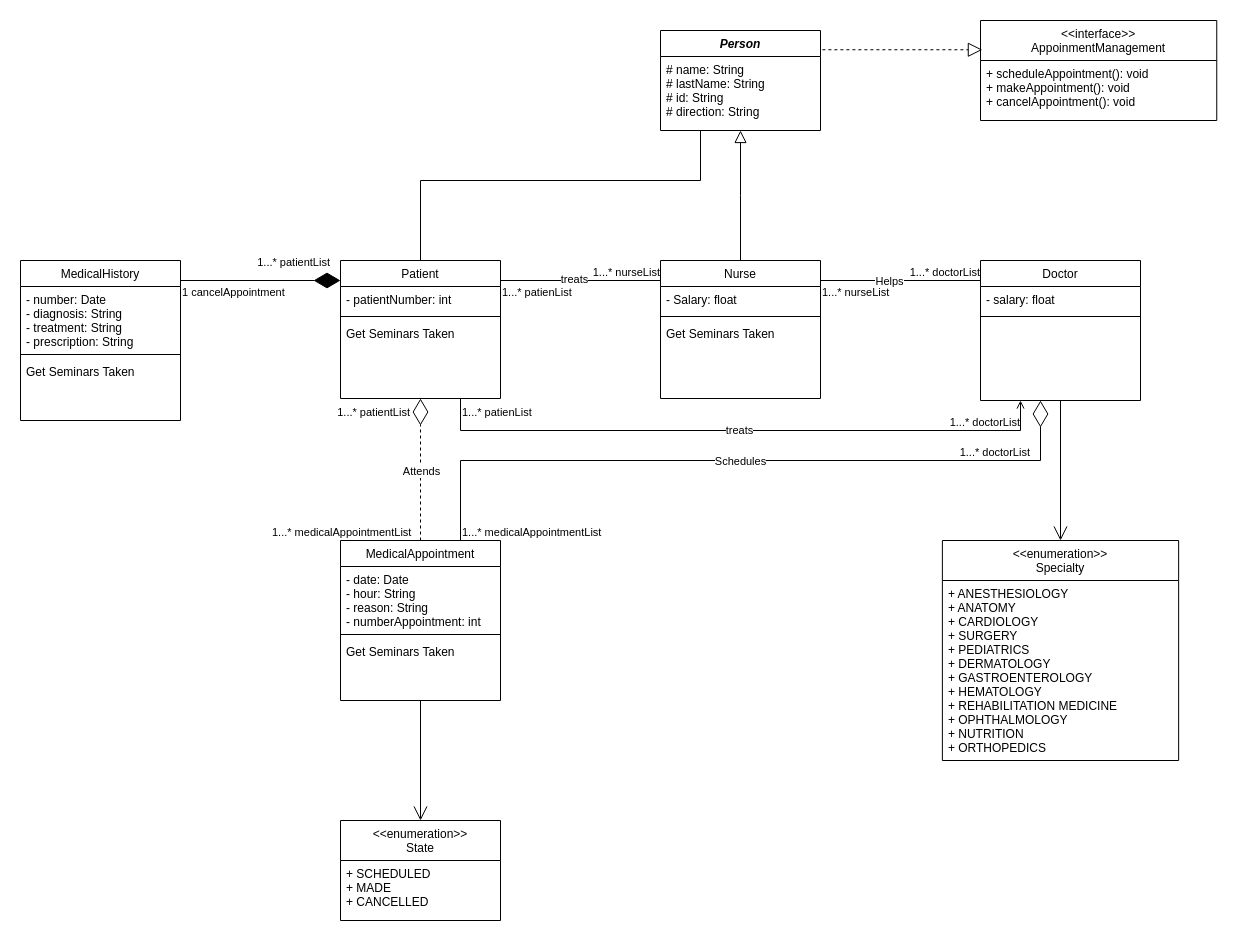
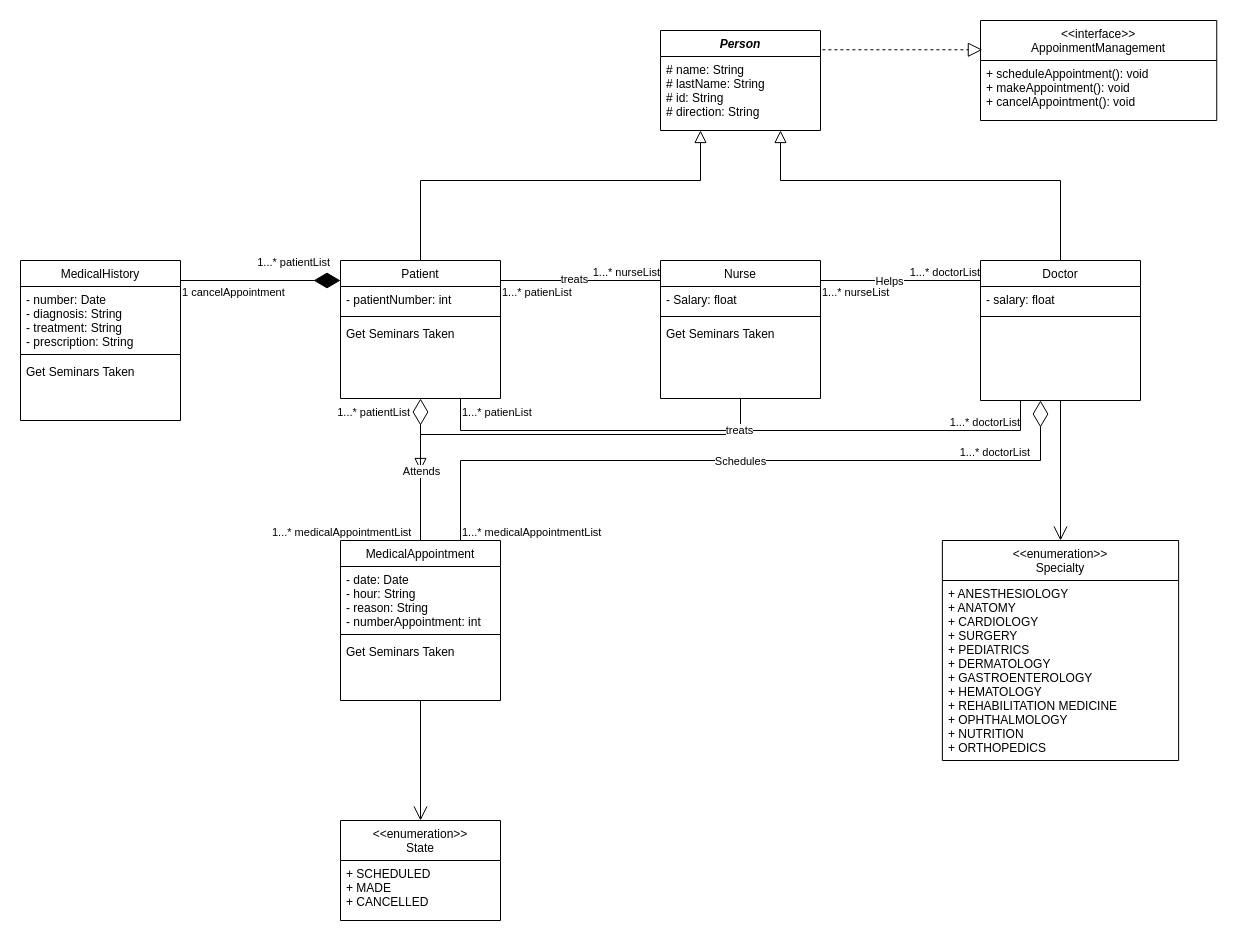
(701, 139) -> (701, 144)
none -> (943, 181)
(741, 203) -> (575, 435)
(1021, 406) -> (1021, 406)
(421, 509) -> (421, 509)
